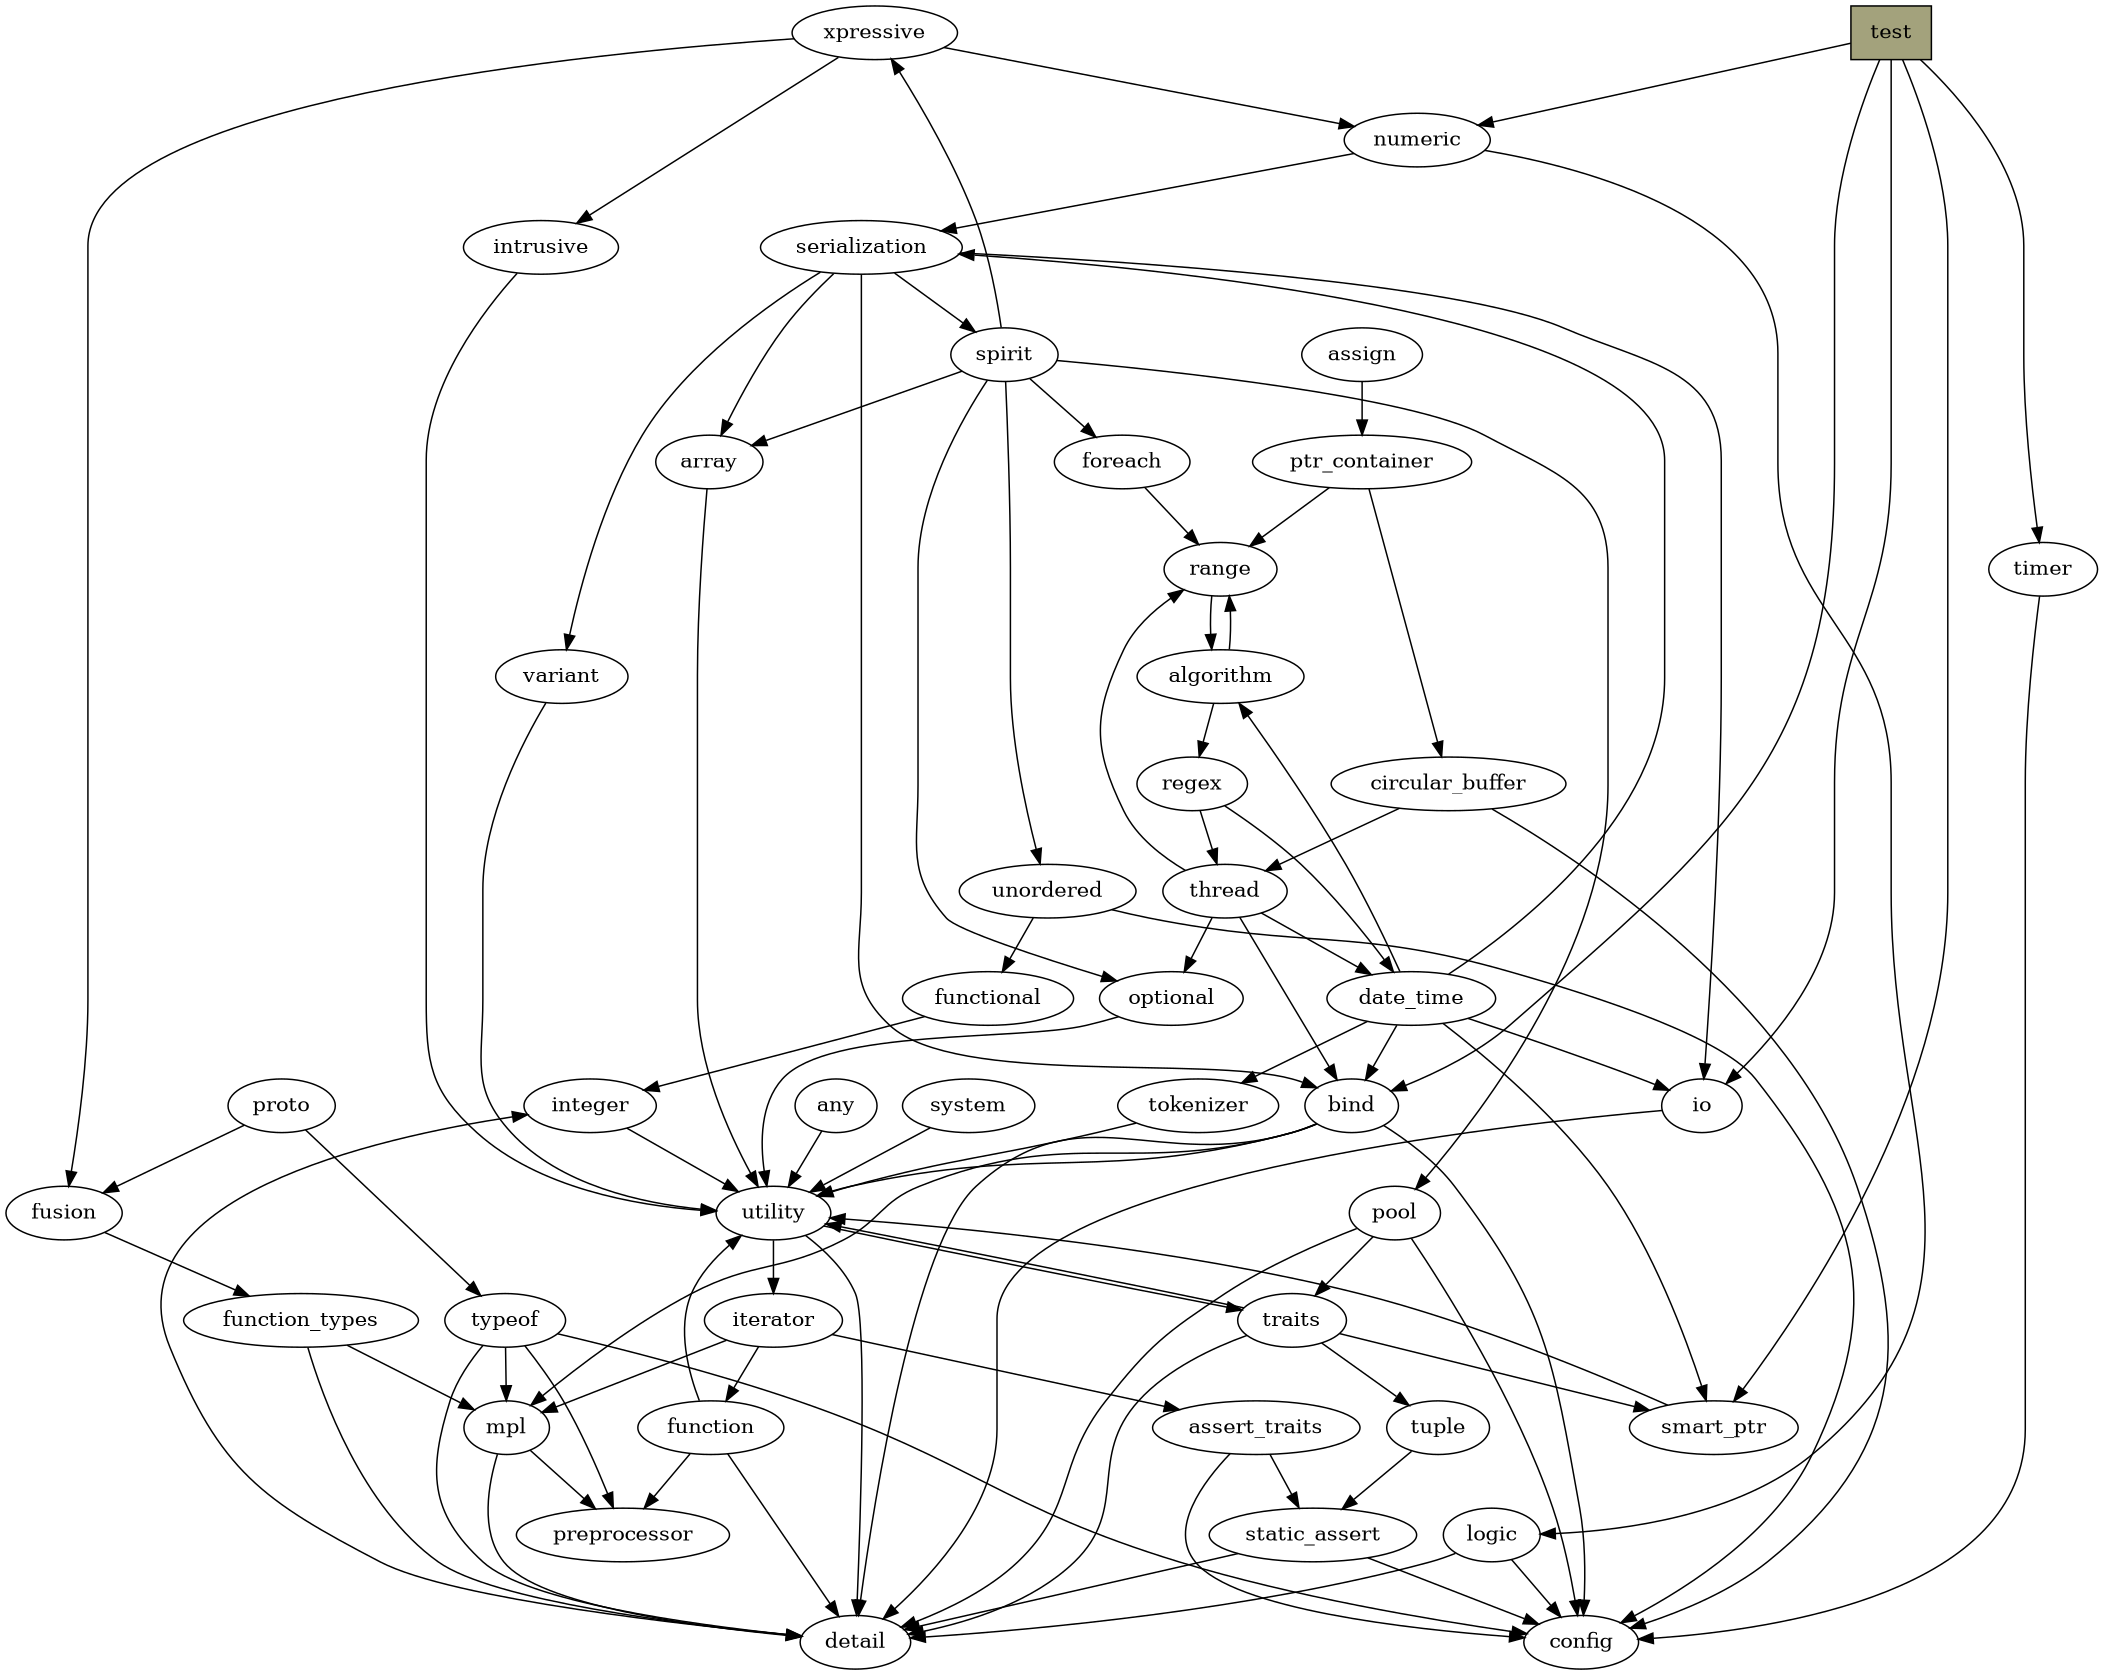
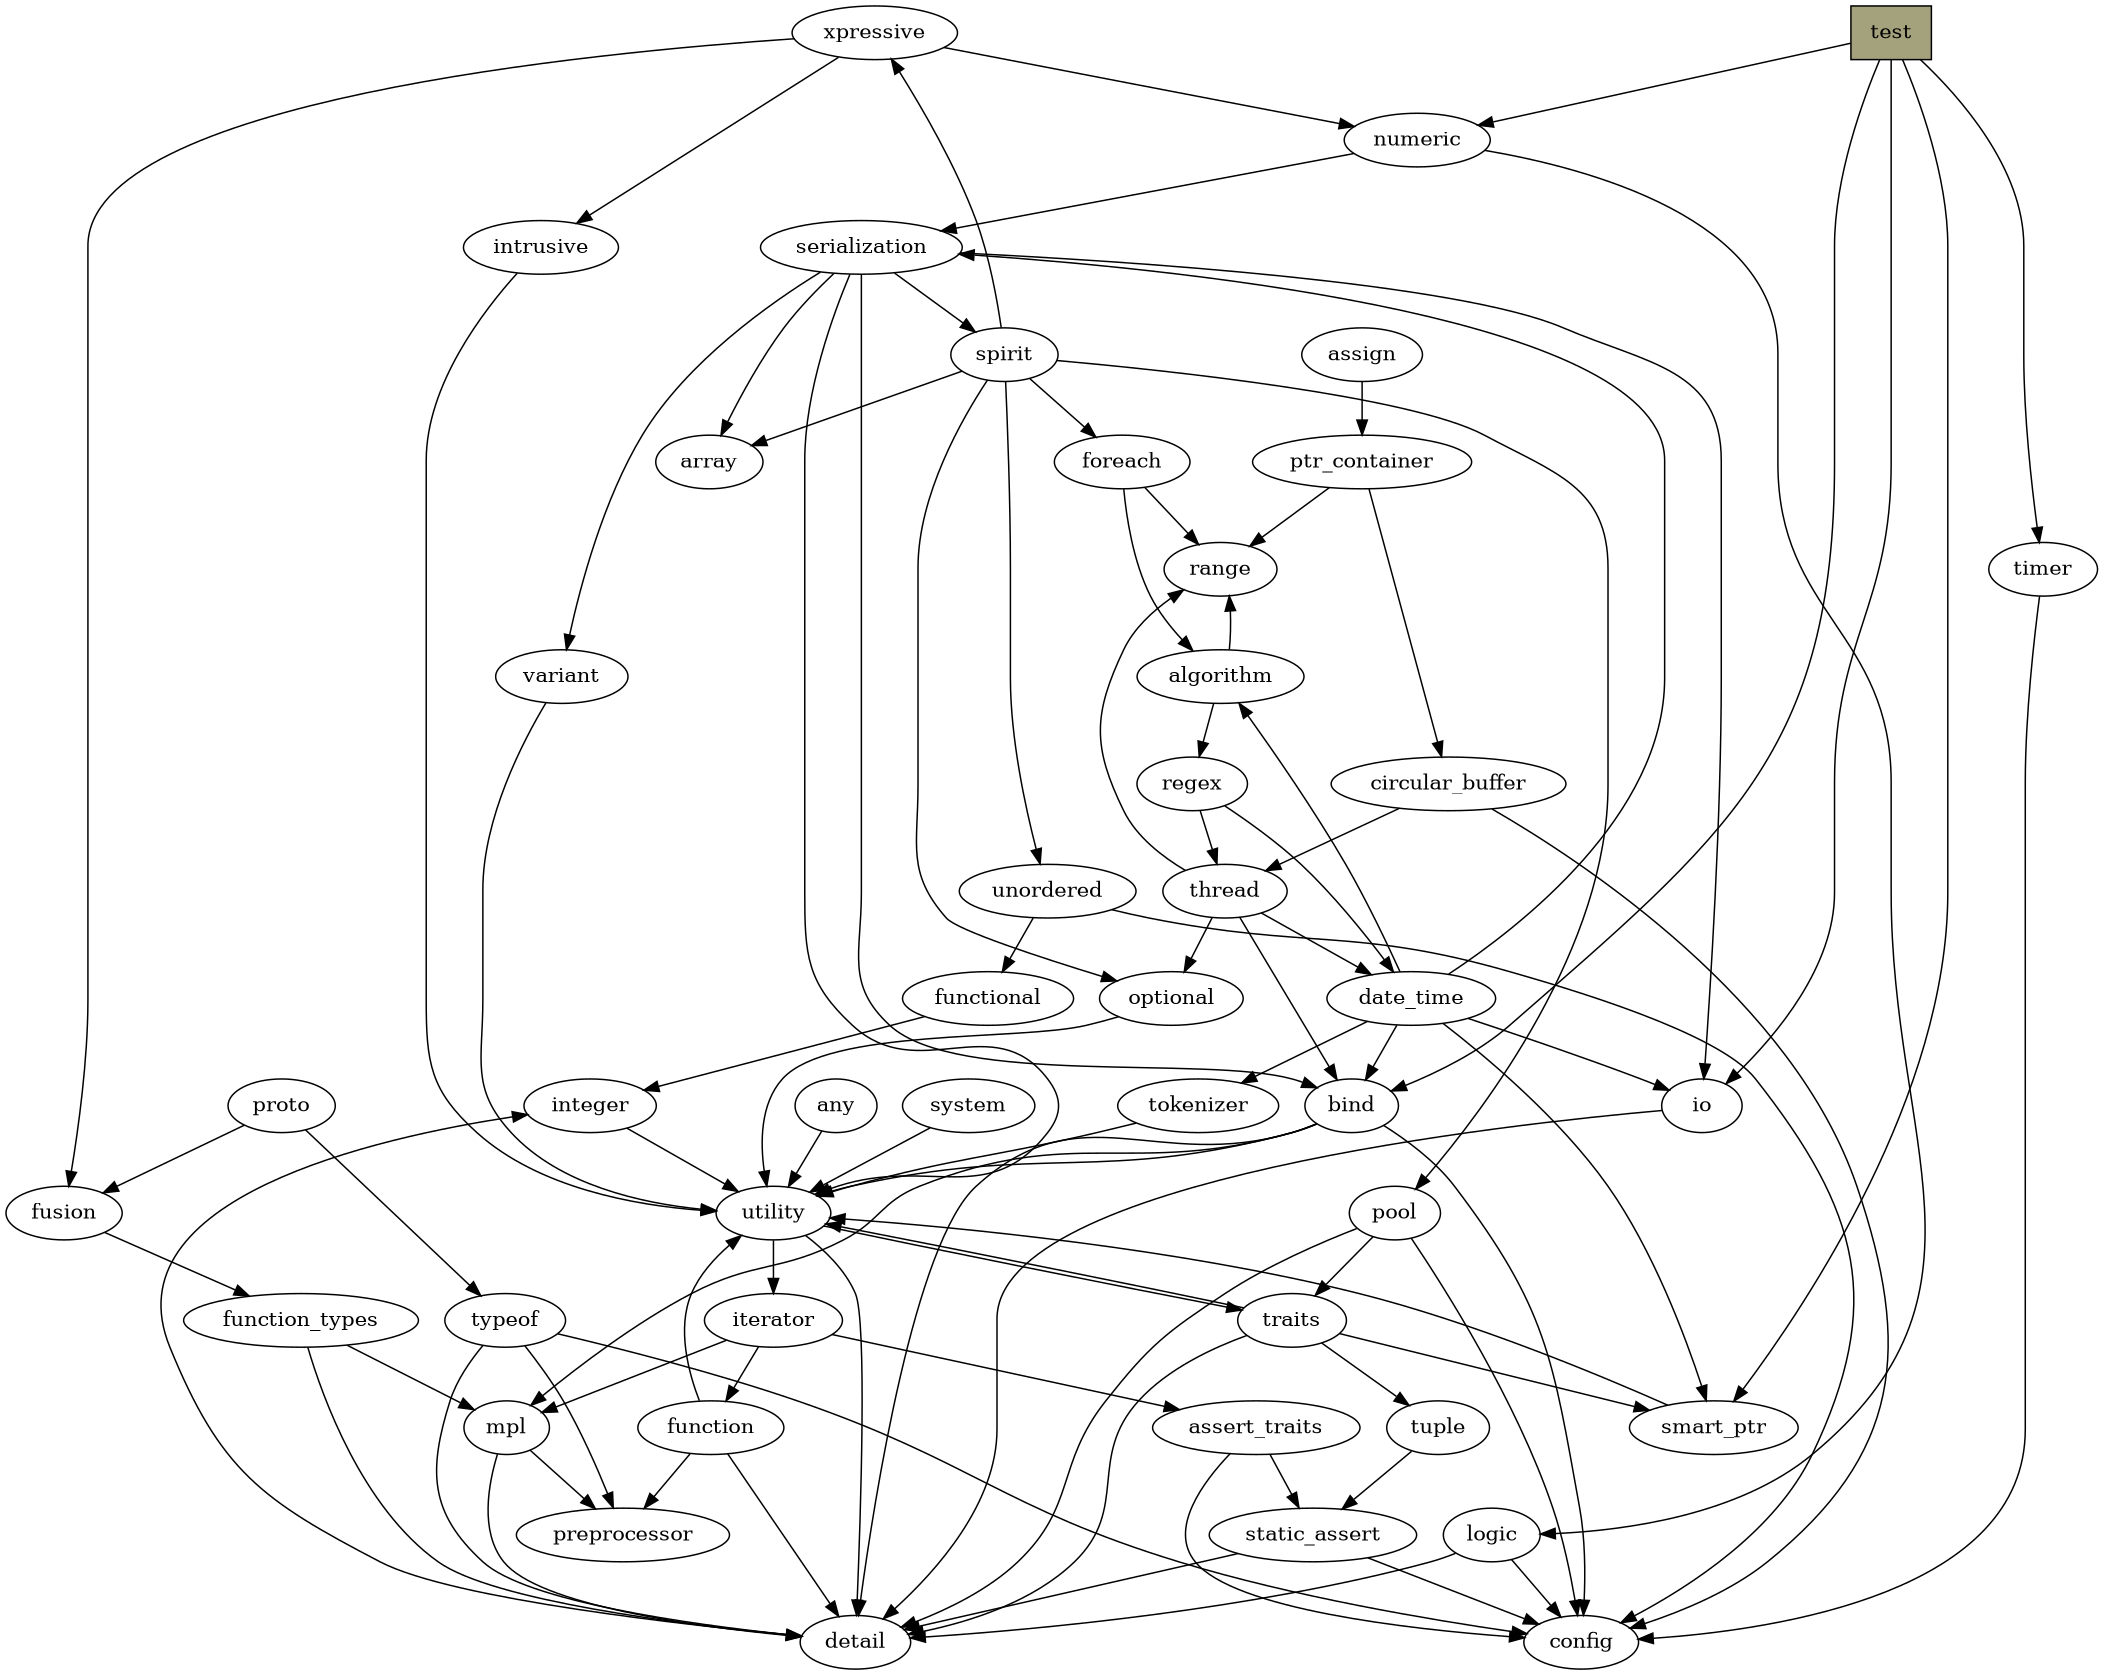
(1211, 615) -> (1140, 570)
(697, 836) -> (805, 906)
(506, 1367) -> none
